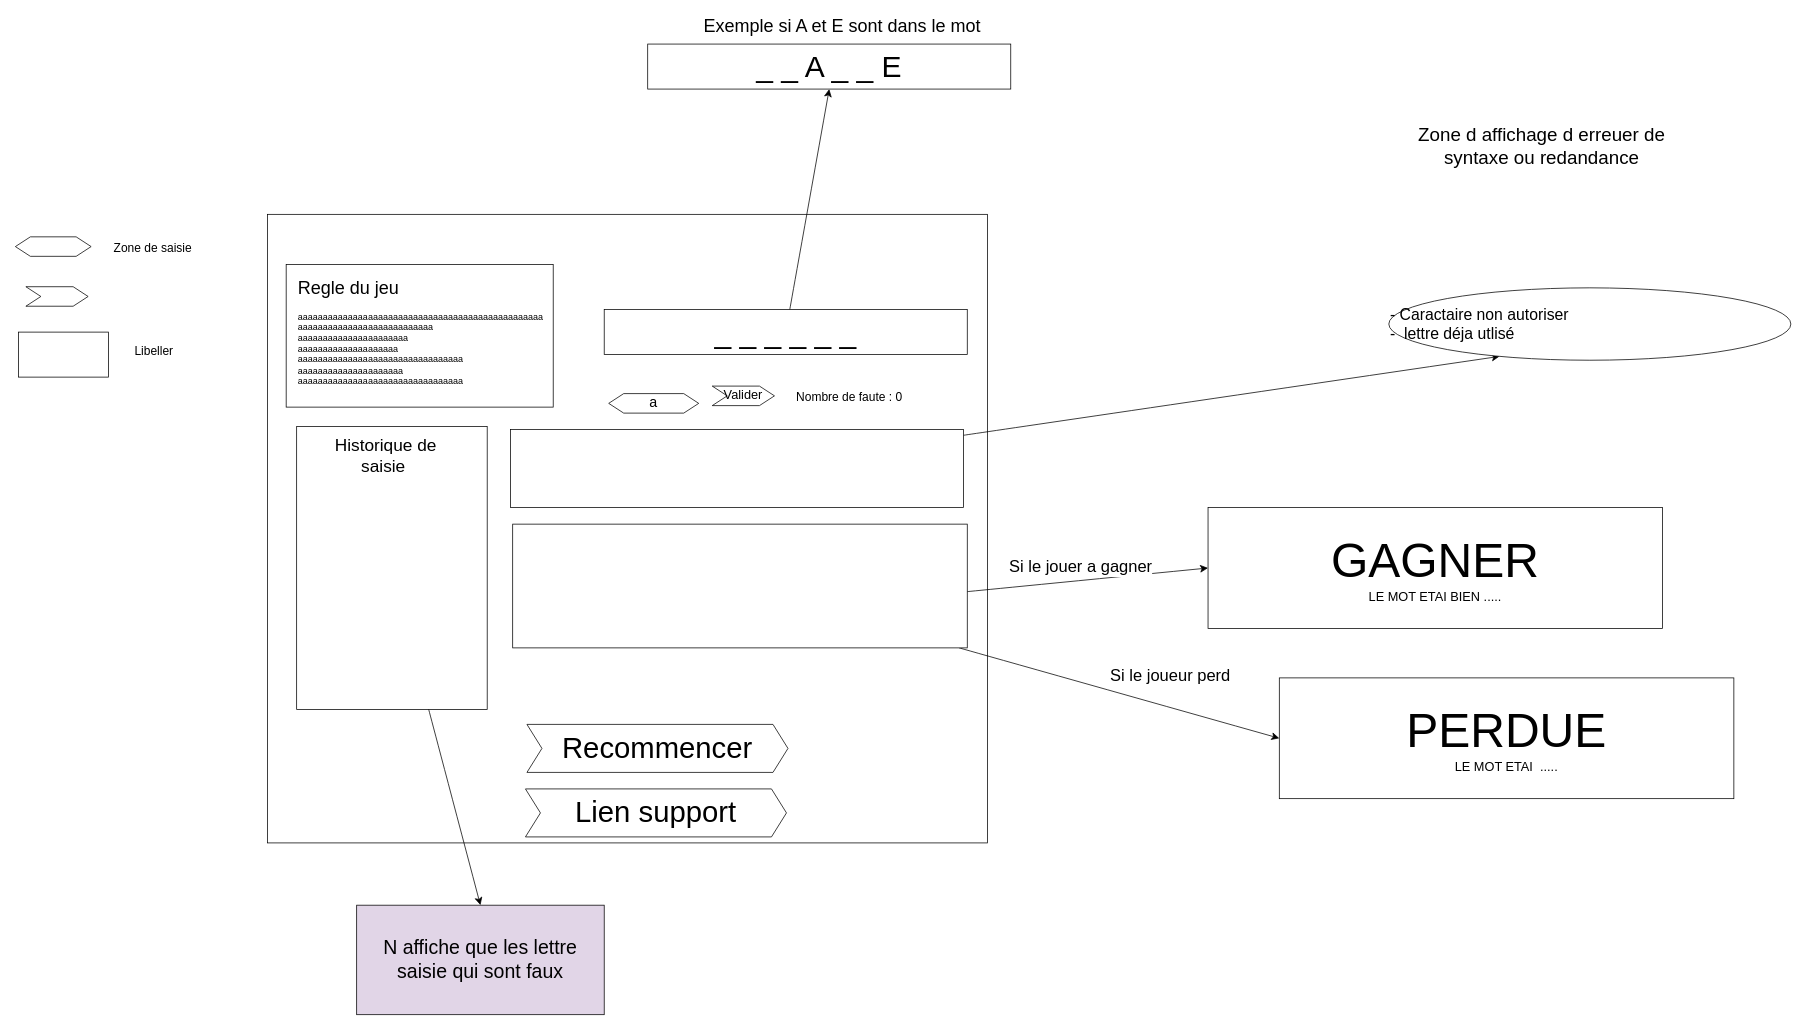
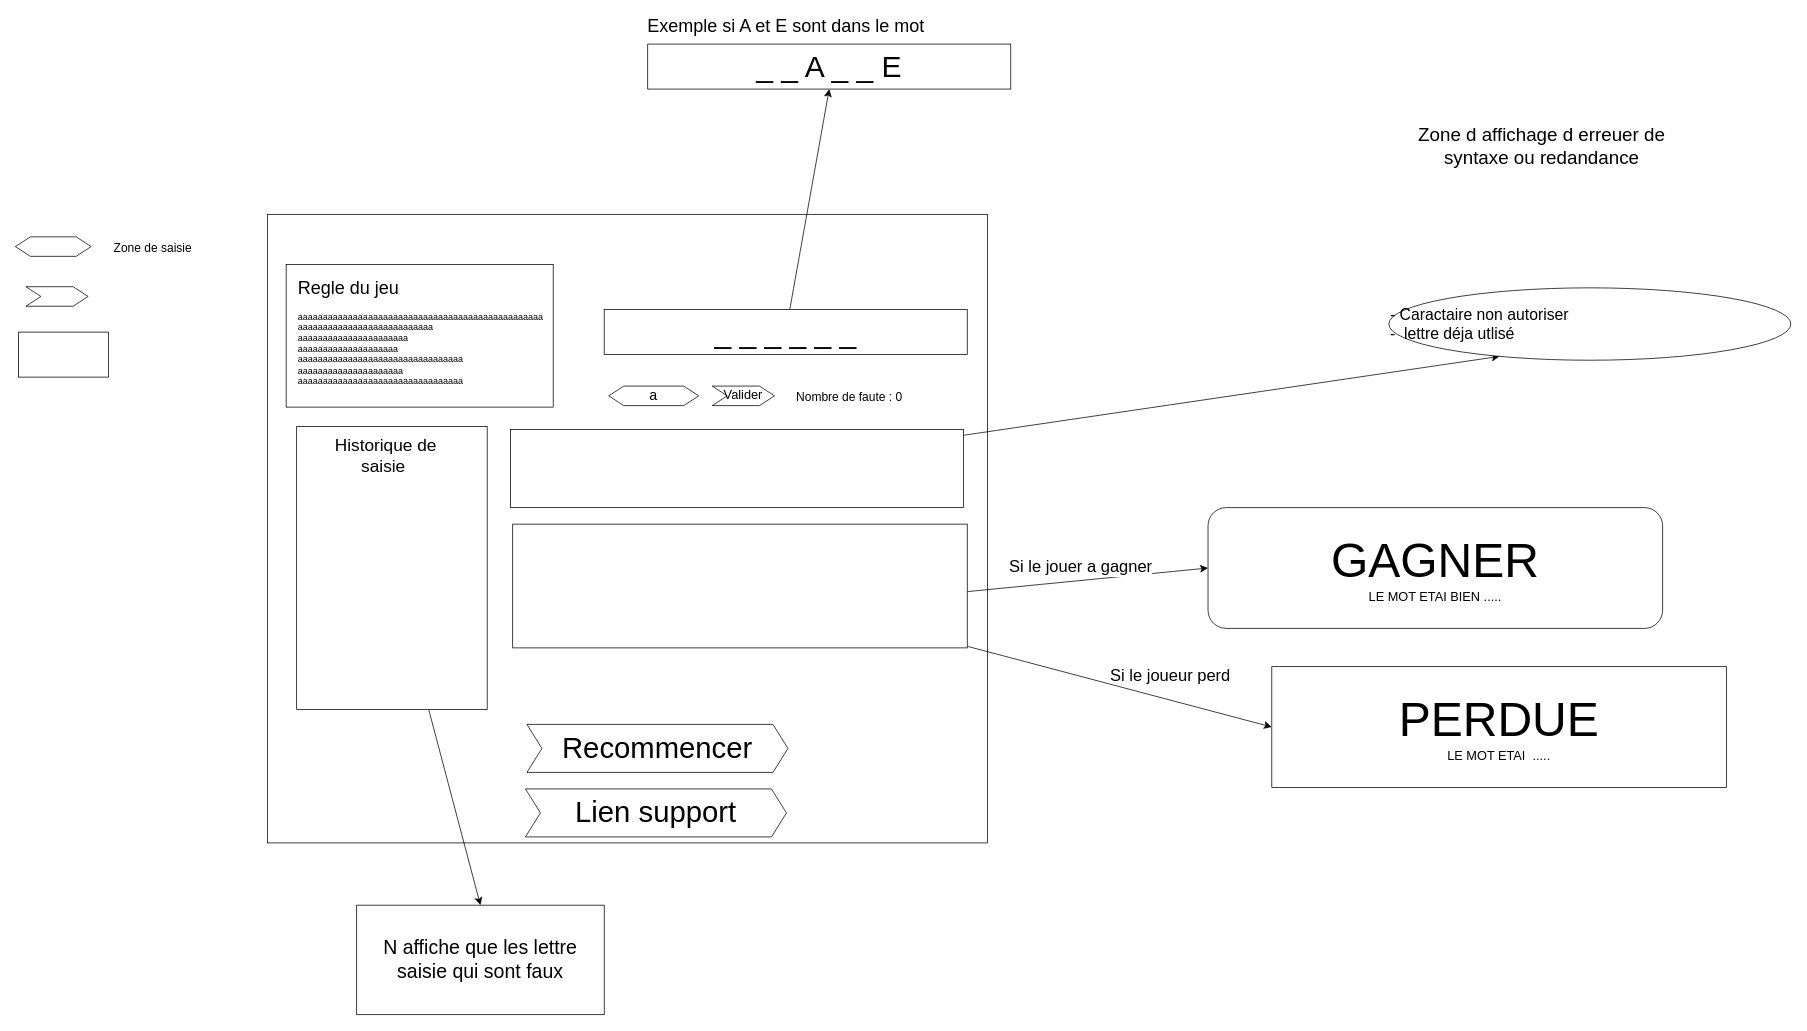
(842, 27) -> (786, 27)
(154, 351) -> none
(654, 403) -> (654, 396)
(1435, 568) -> (1435, 568)
(1506, 738) -> (1499, 727)
(480, 960) -> (480, 960)
